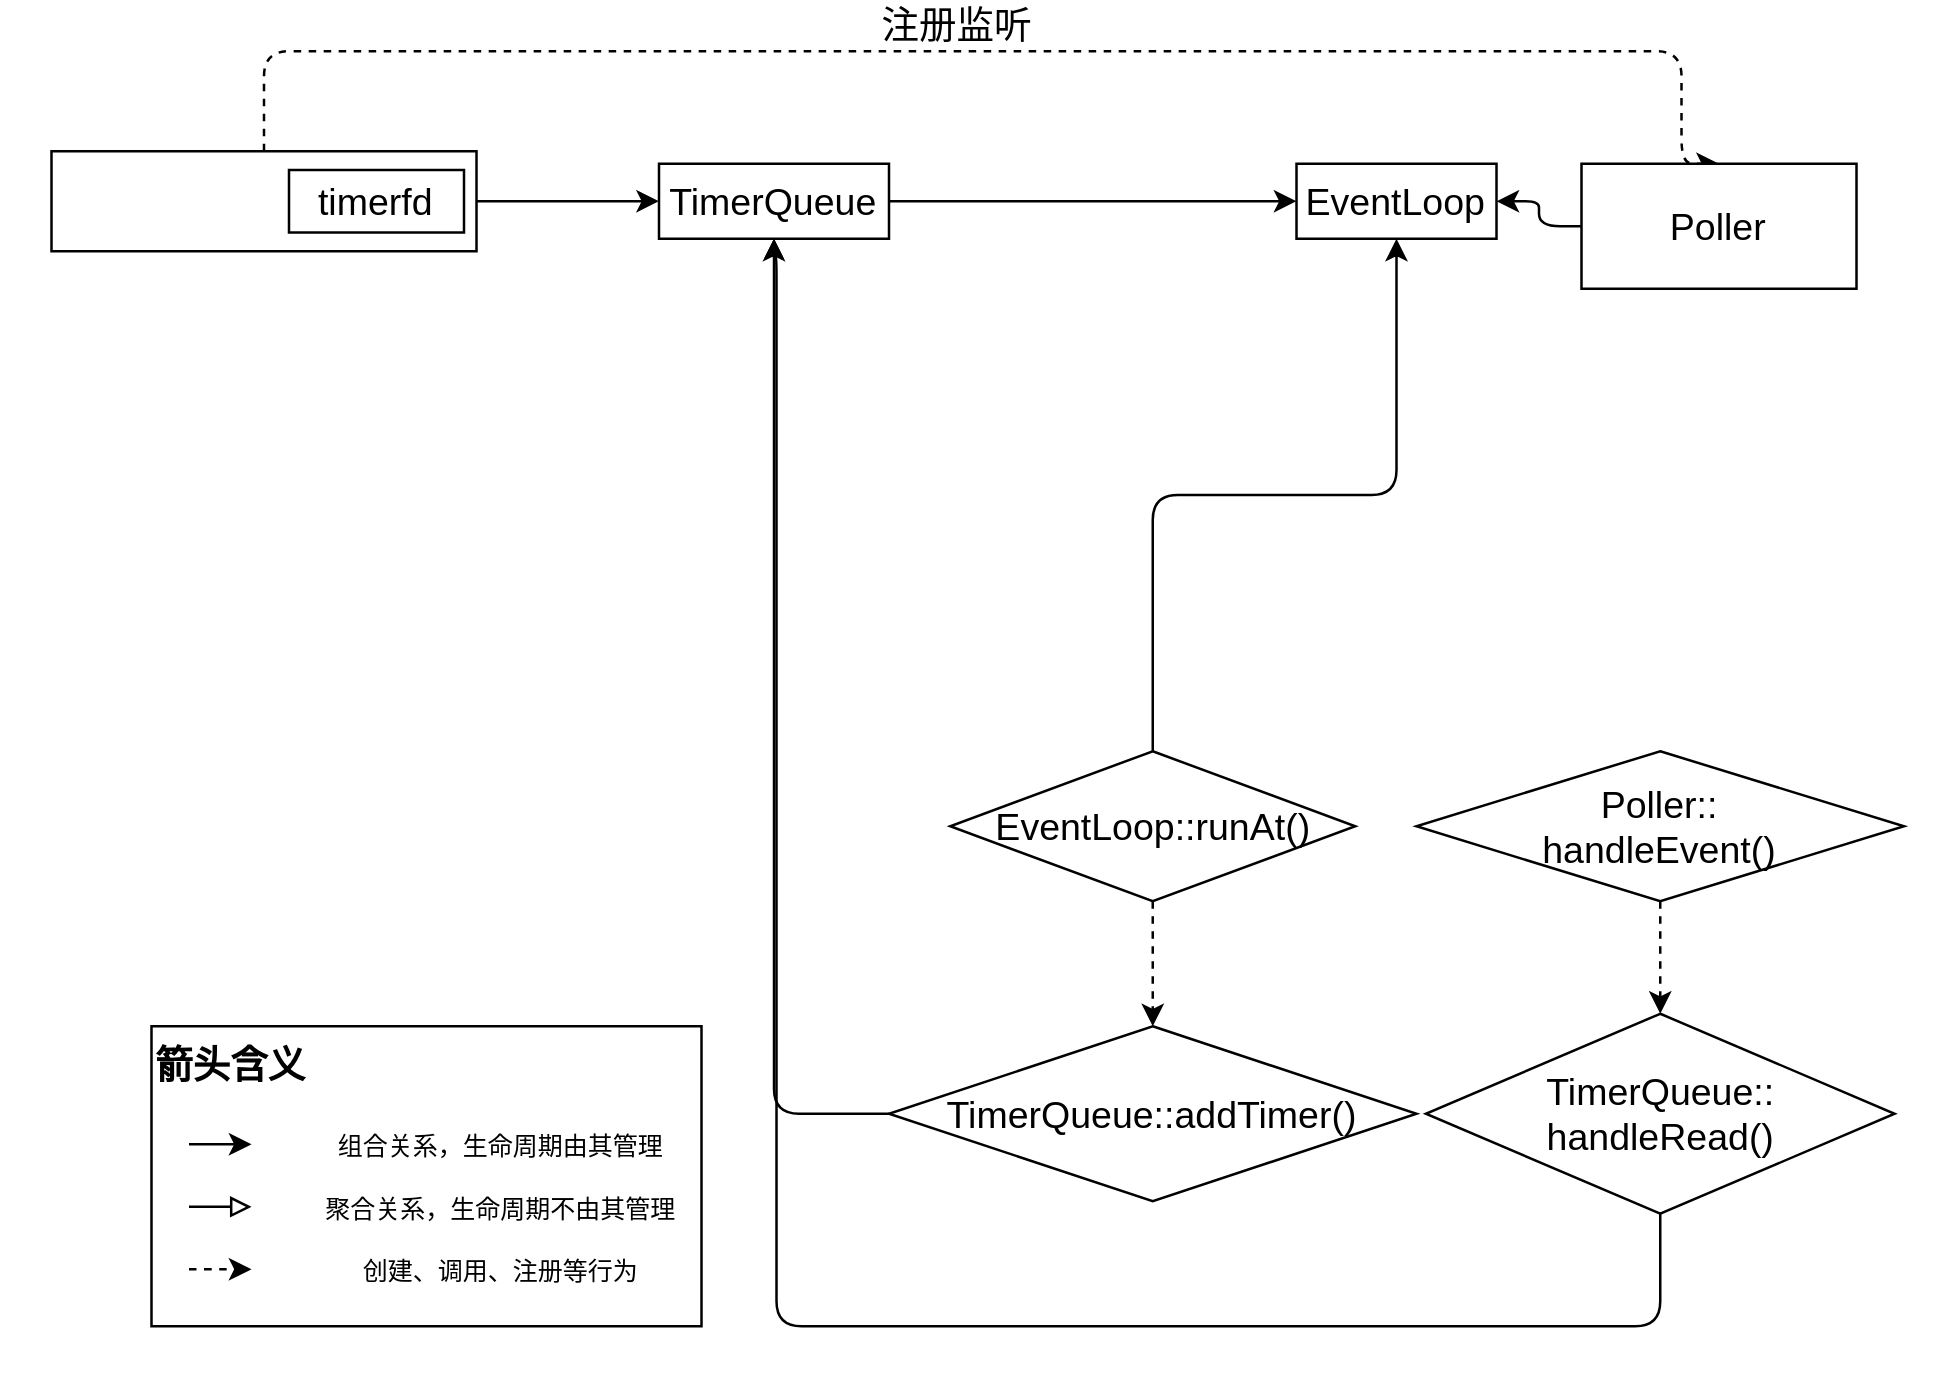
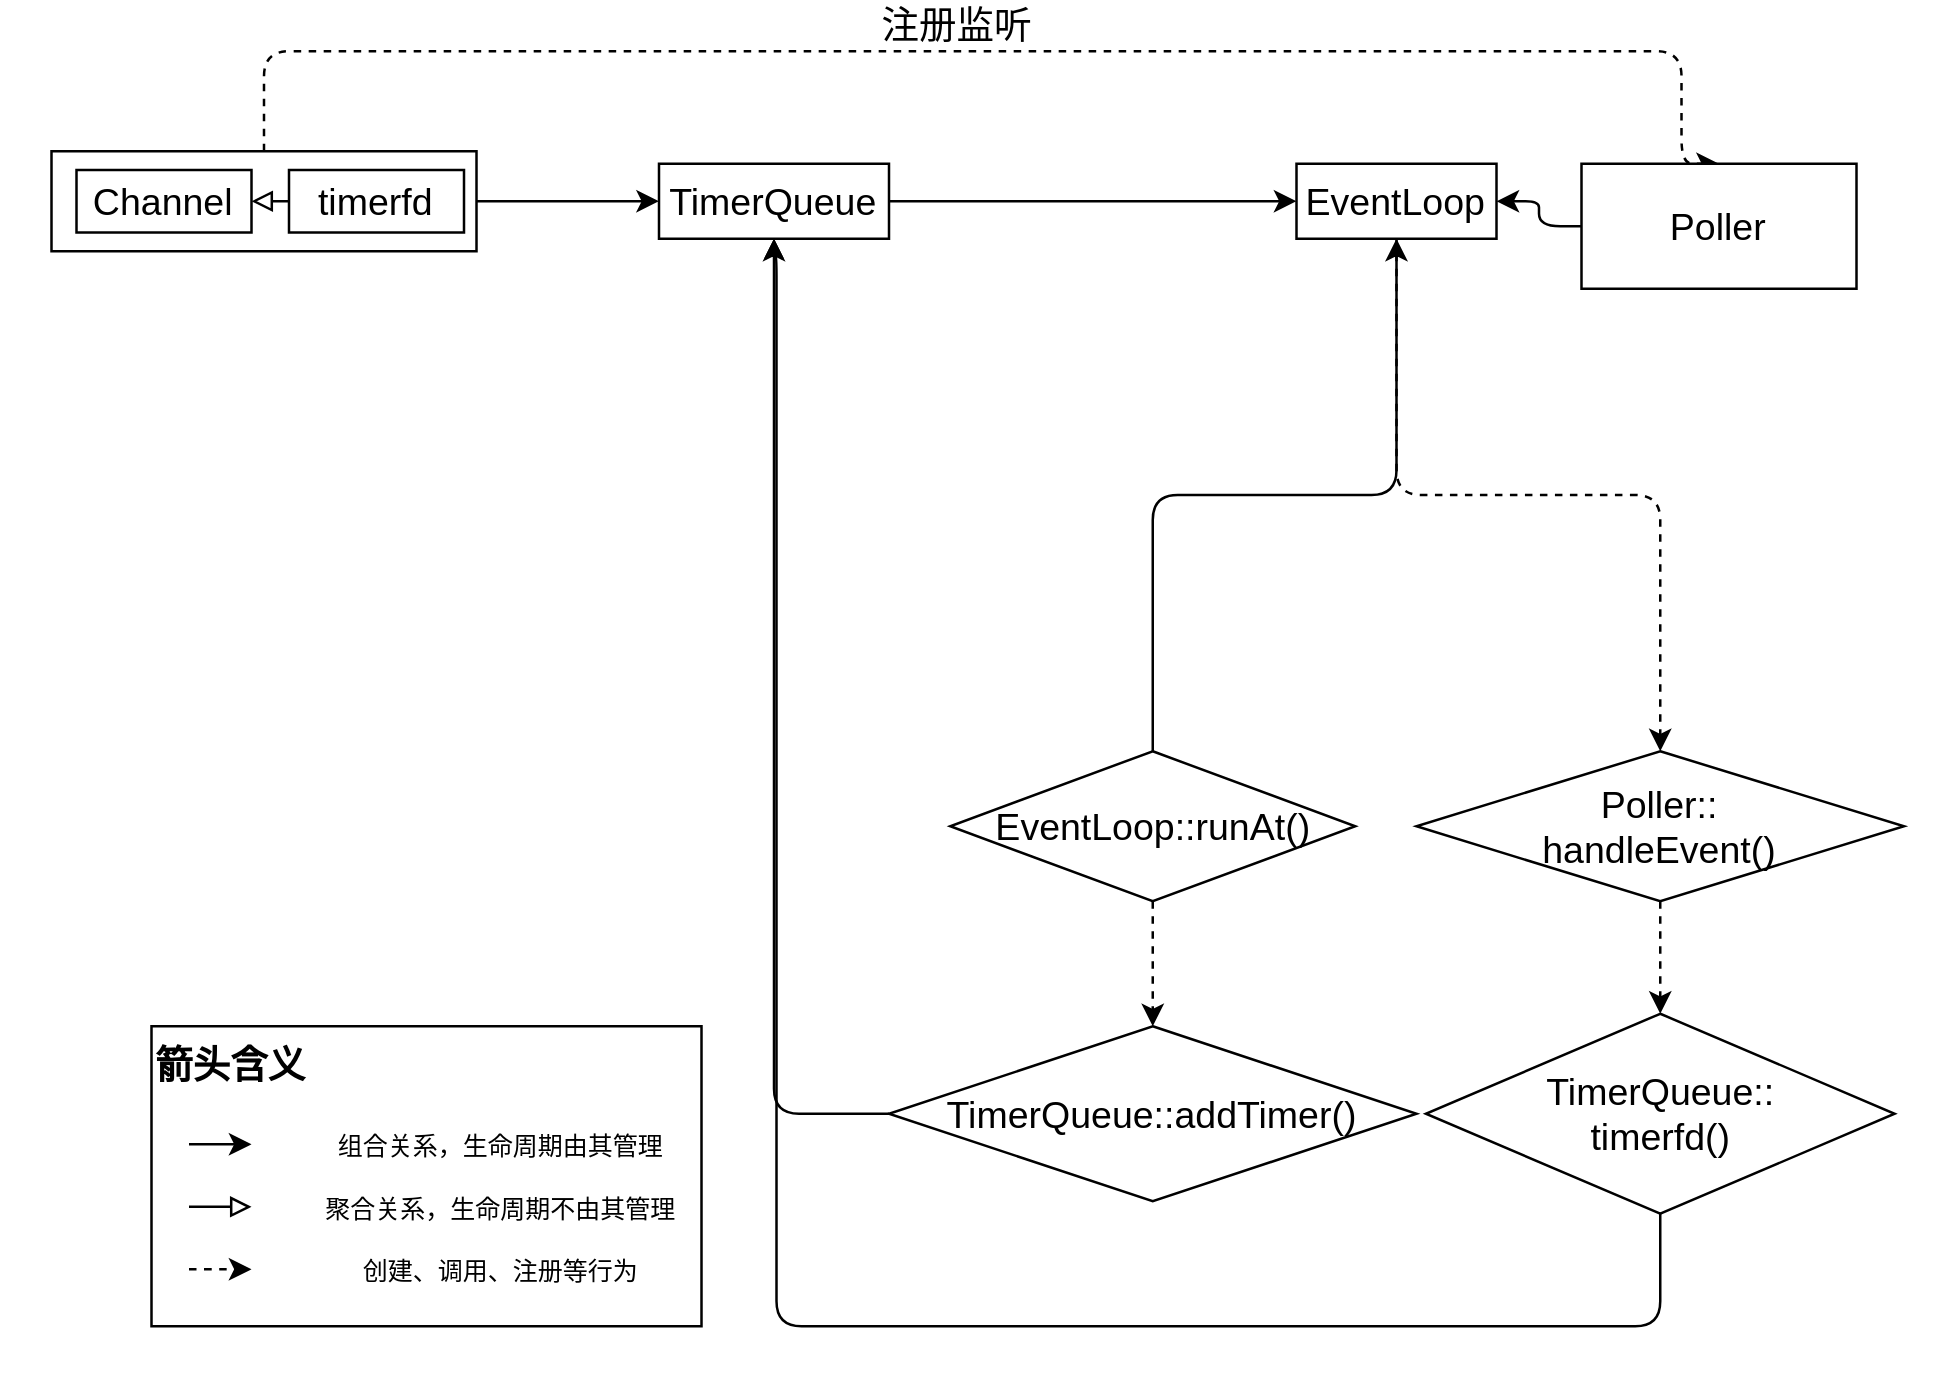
none -> (164, 201)
none -> (281, 201)
none -> (1643, 496)
(1661, 1114) -> (1661, 1114)
